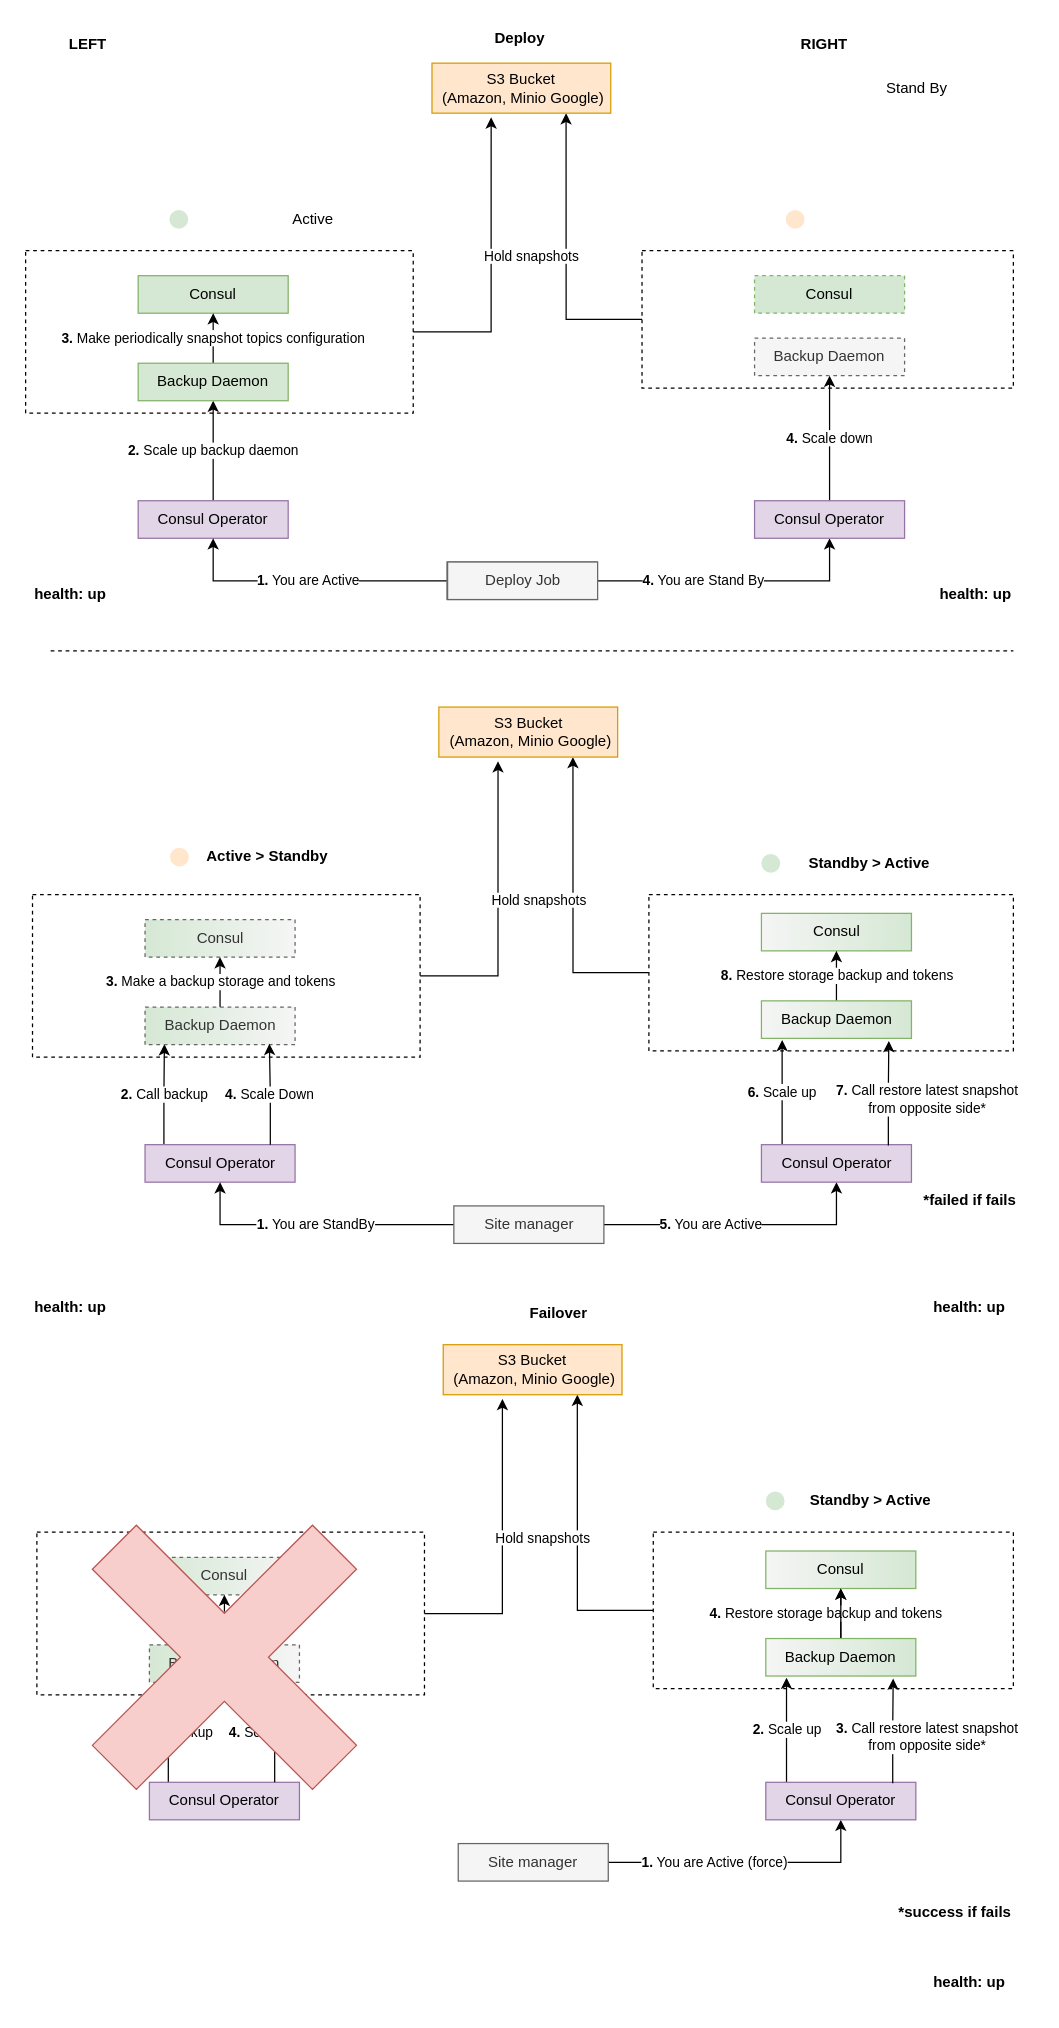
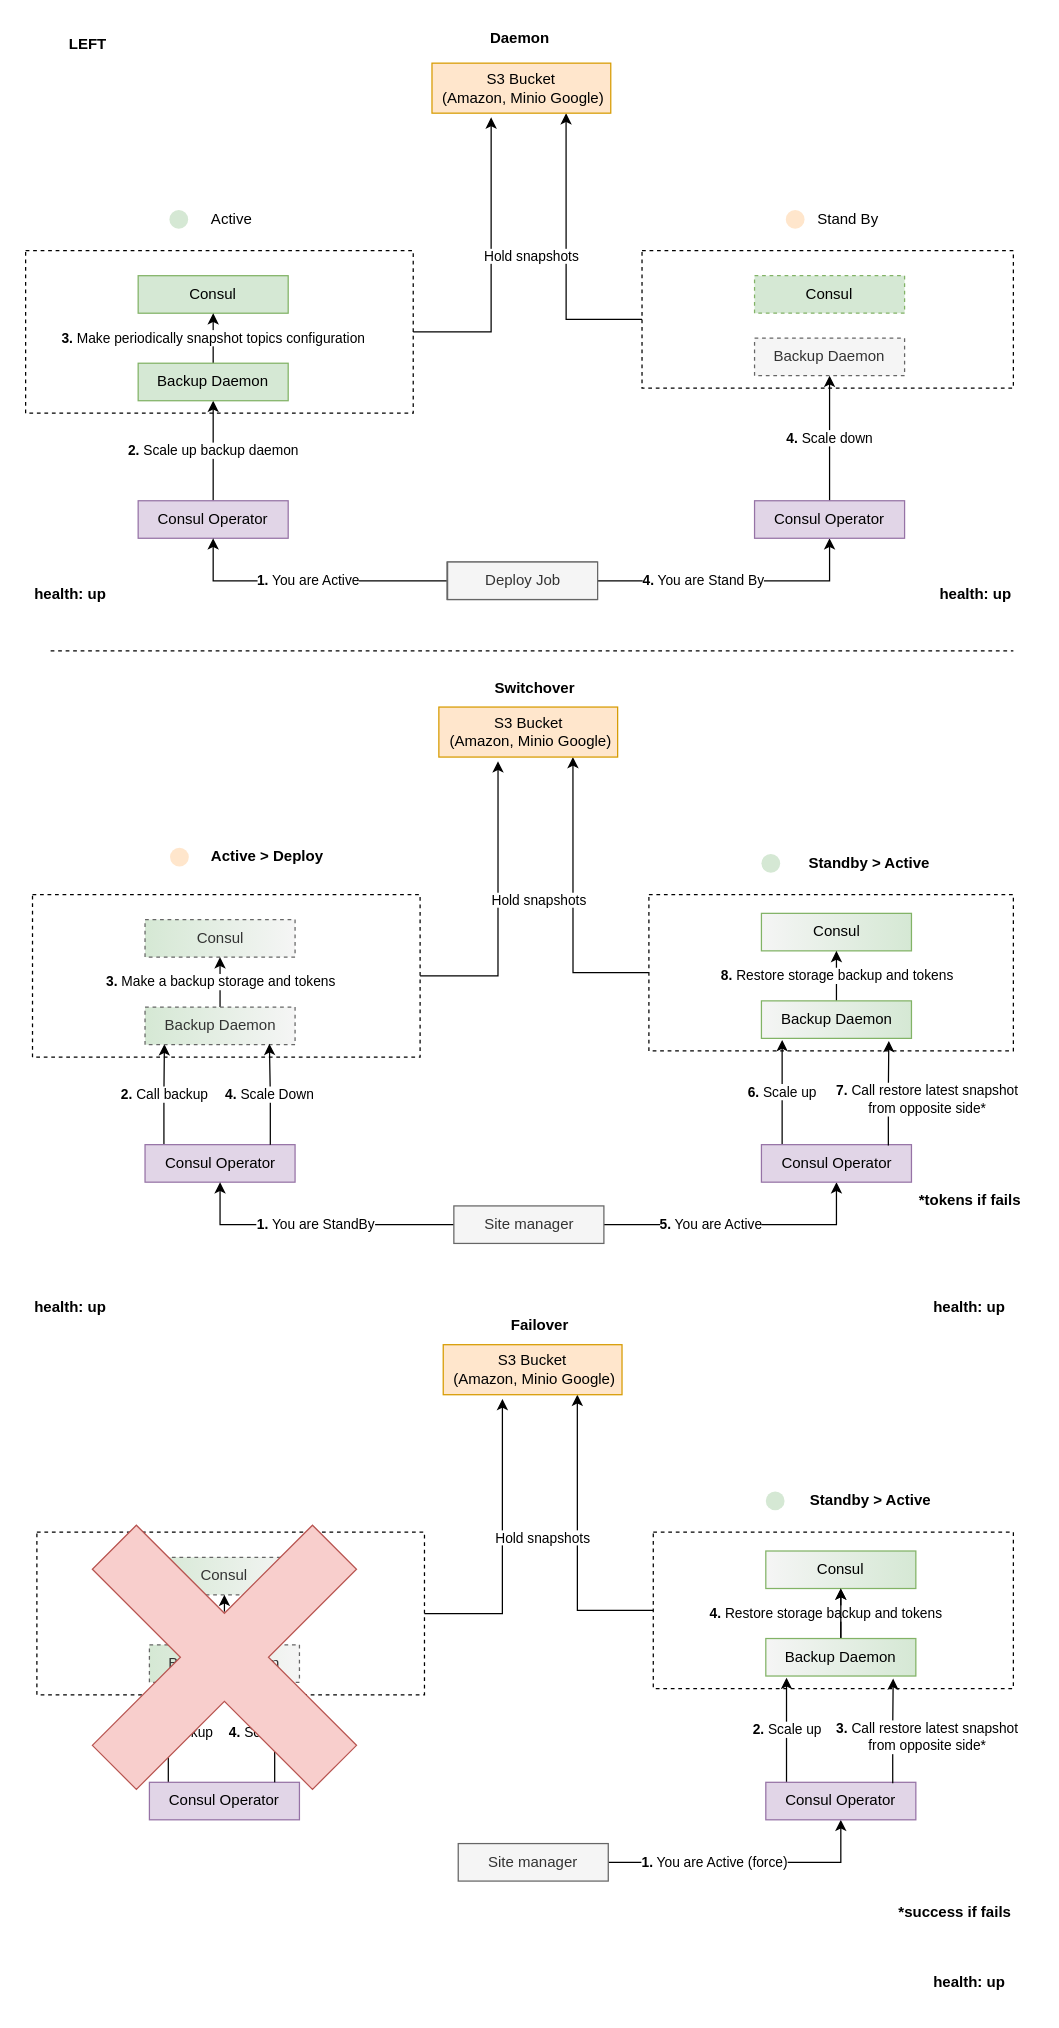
(520, 38) -> (520, 38)
(824, 44) -> none
(917, 88) -> (848, 219)
(313, 219) -> (232, 219)
none -> (534, 688)
(268, 857) -> (268, 857)
(970, 1201) -> (970, 1201)
(558, 1313) -> (539, 1326)
